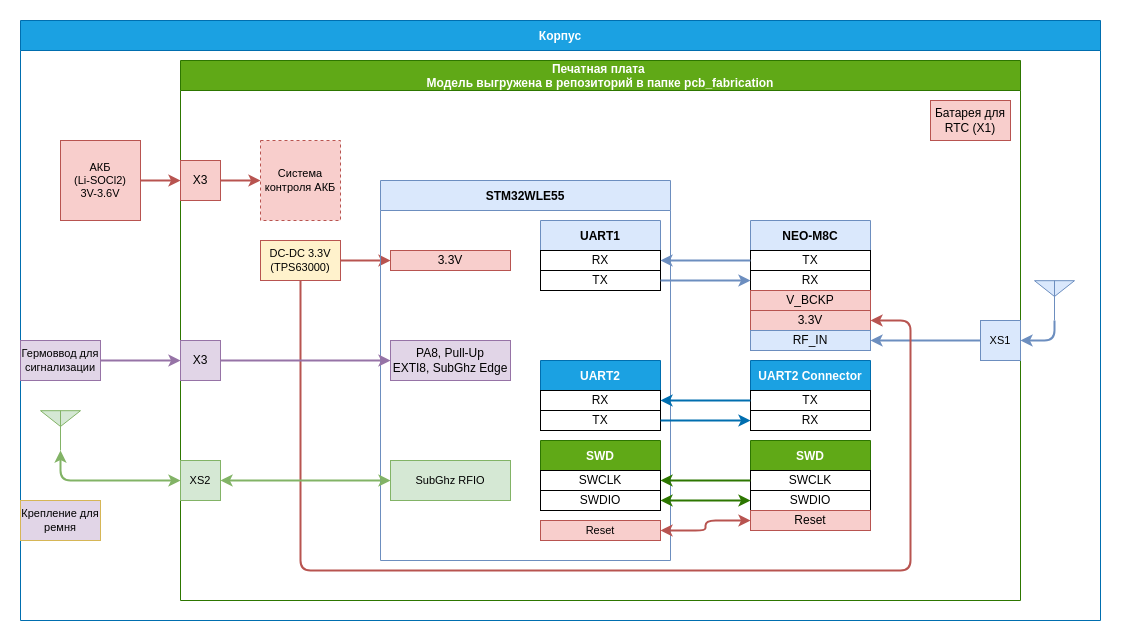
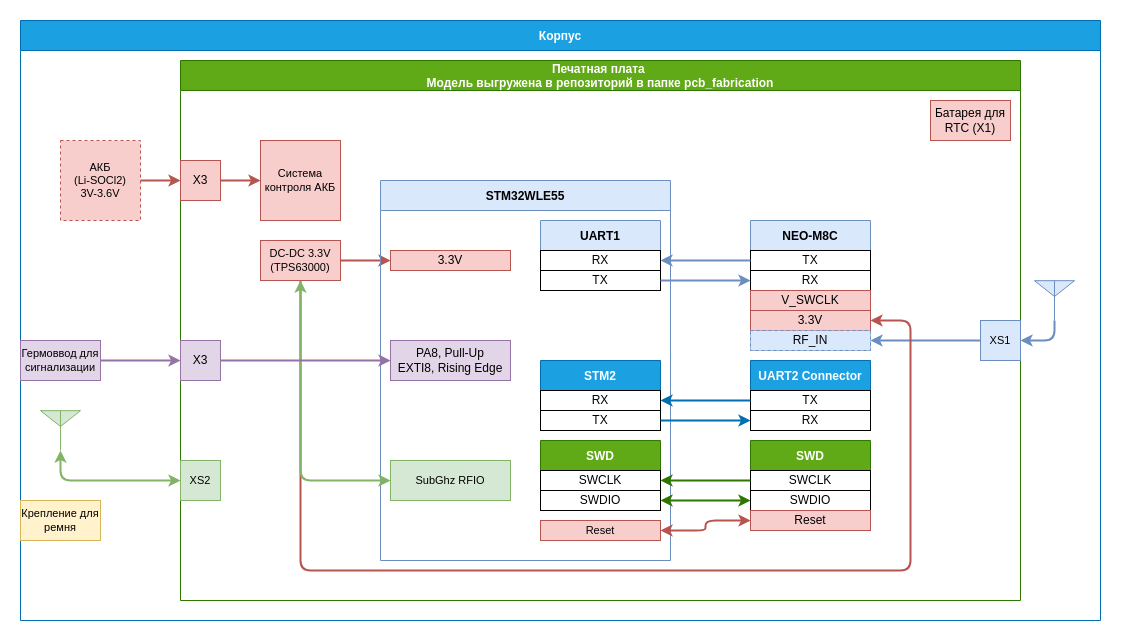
(101, 181) -> (101, 181)
(301, 181) -> (301, 181)
(301, 261) -> (301, 261)
(811, 301) -> (811, 301)
(811, 341) -> (811, 341)
(451, 361) -> (451, 361)
(600, 376) -> (600, 376)
(268, 481) -> (304, 479)
(61, 521) -> (61, 521)
